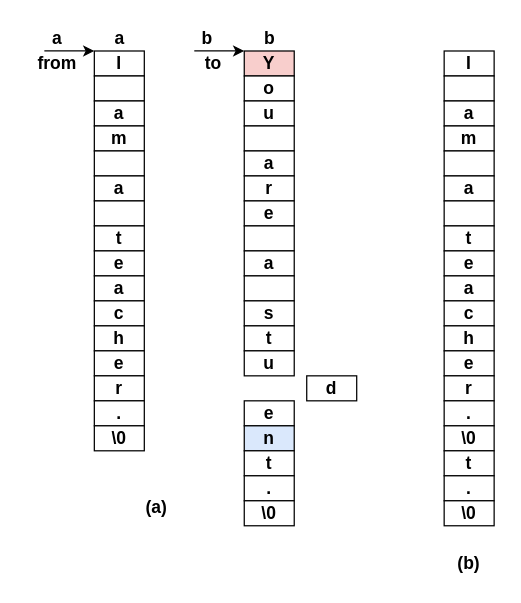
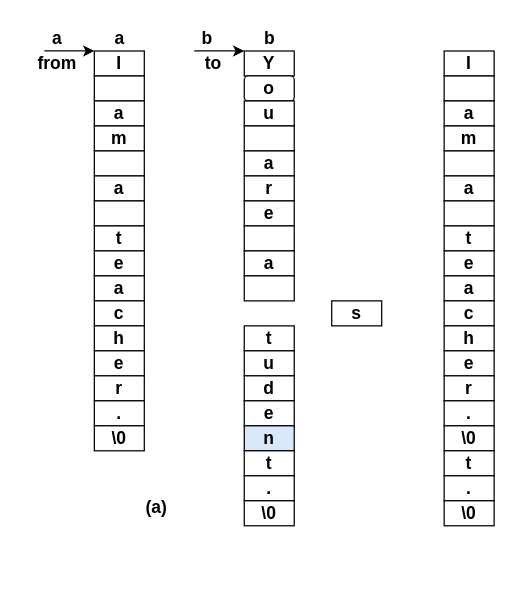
(269, 63) -> (269, 63)
(269, 88) -> (269, 88)
(269, 313) -> (357, 313)
(332, 388) -> (269, 388)
(469, 563) -> none
